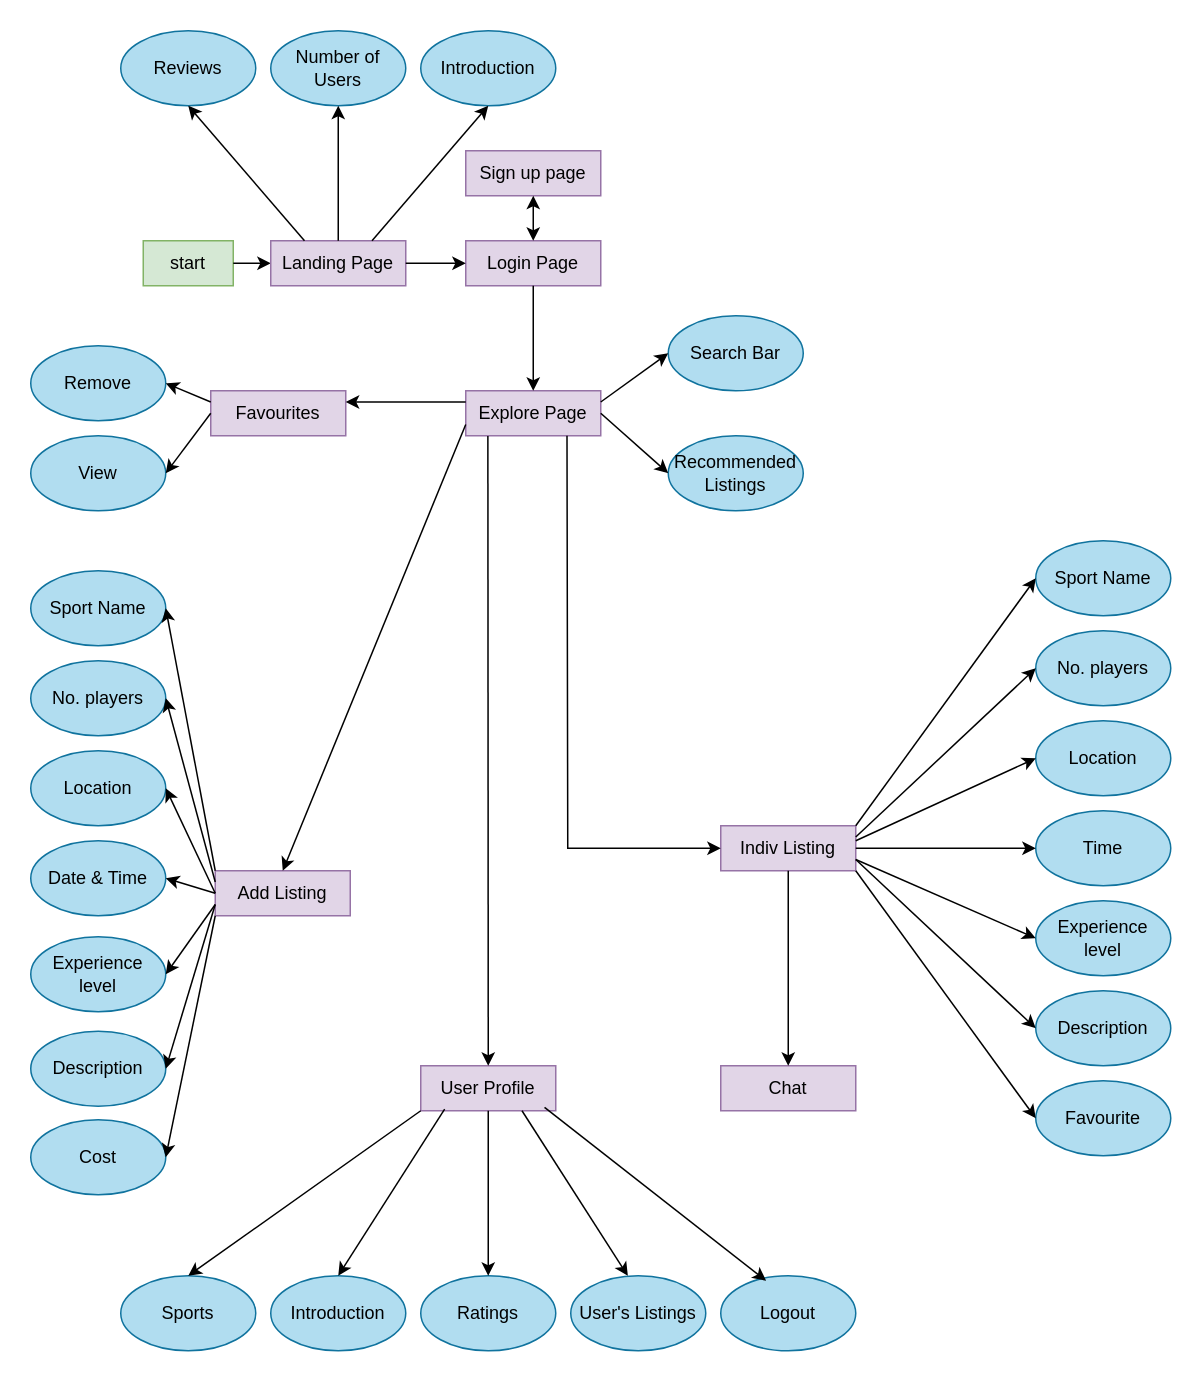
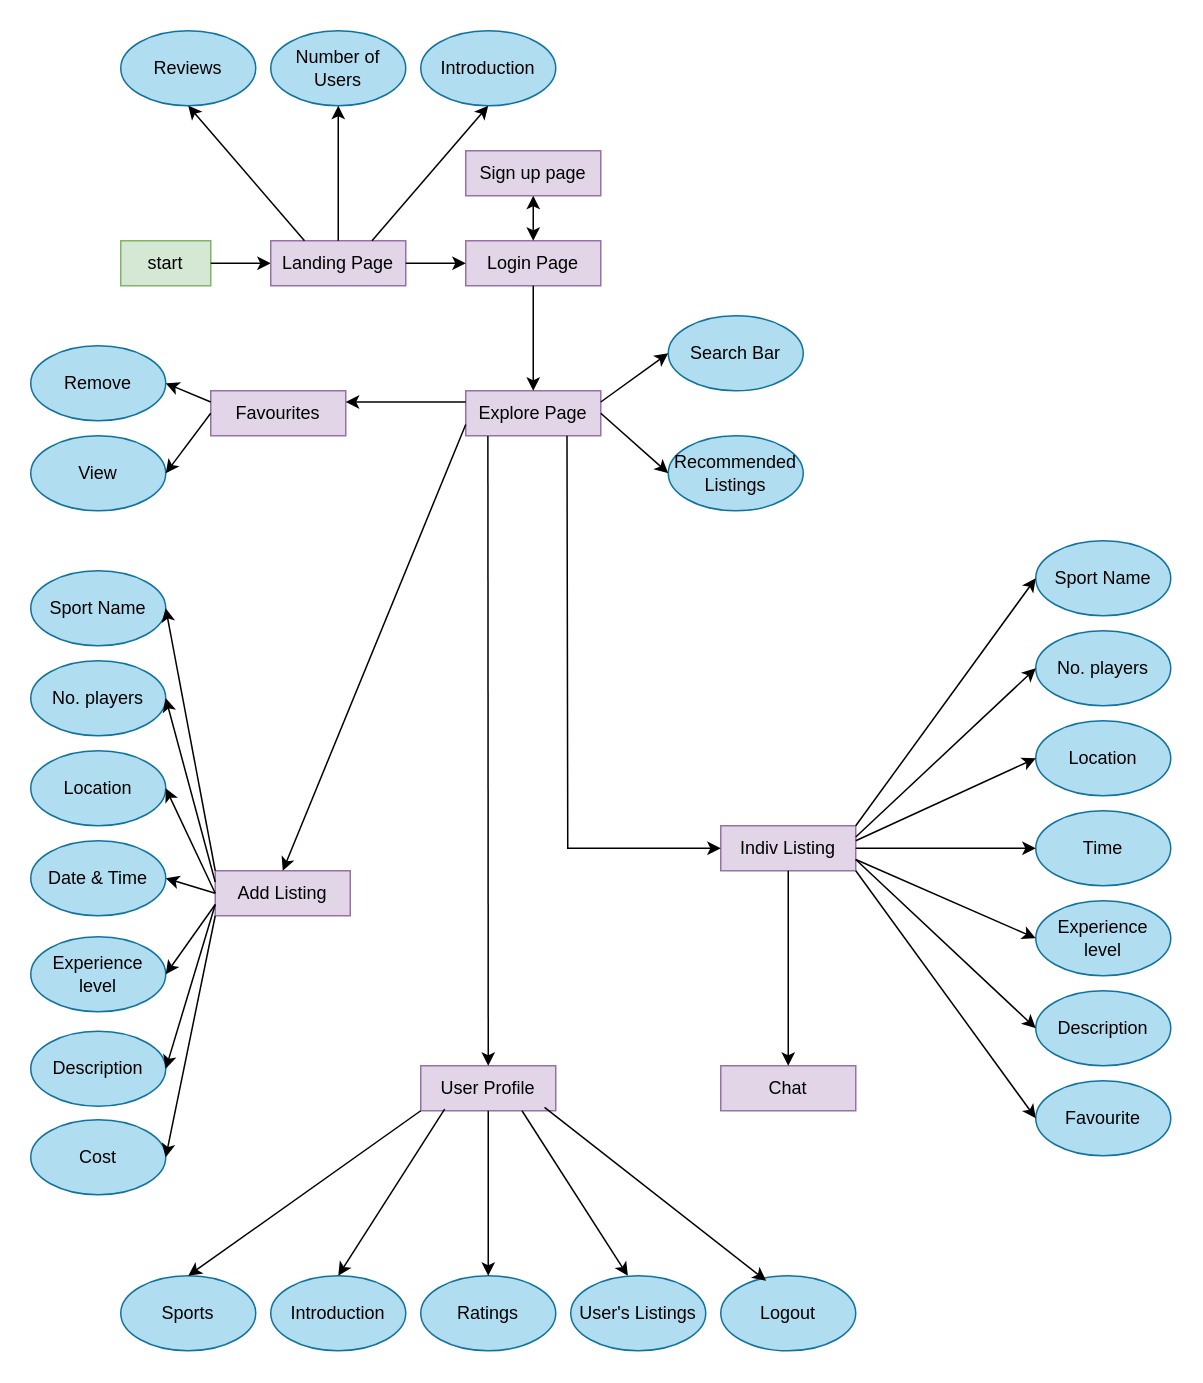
(188, 263) -> (166, 263)
